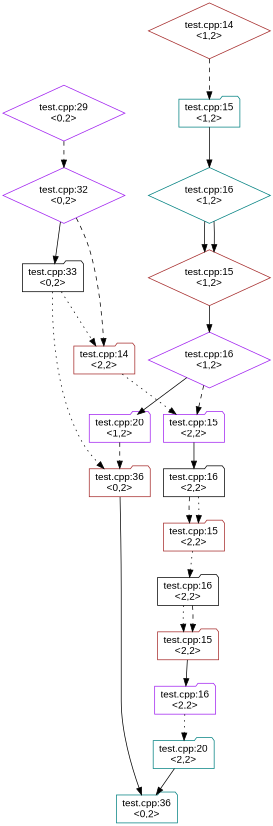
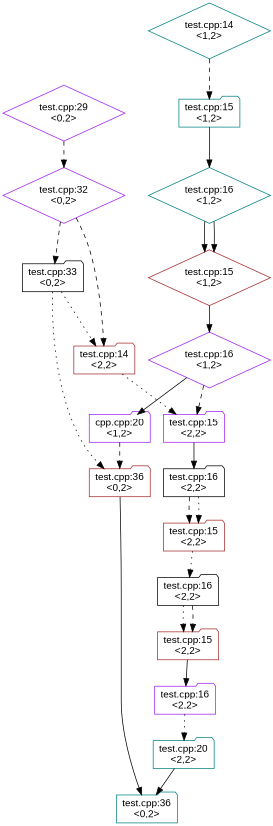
(209, 31) -> (209, 31)
(58, 239) -> (58, 239)
(120, 428) -> (120, 428)
